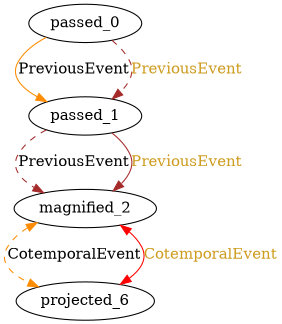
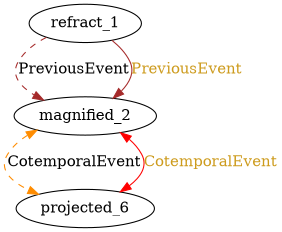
(85, 23) -> none
(85, 116) -> (85, 23)
